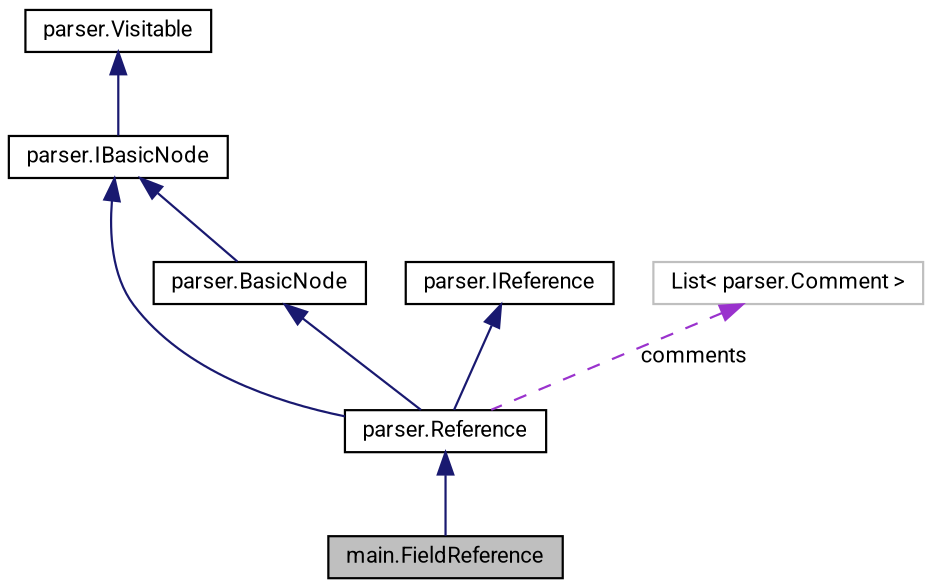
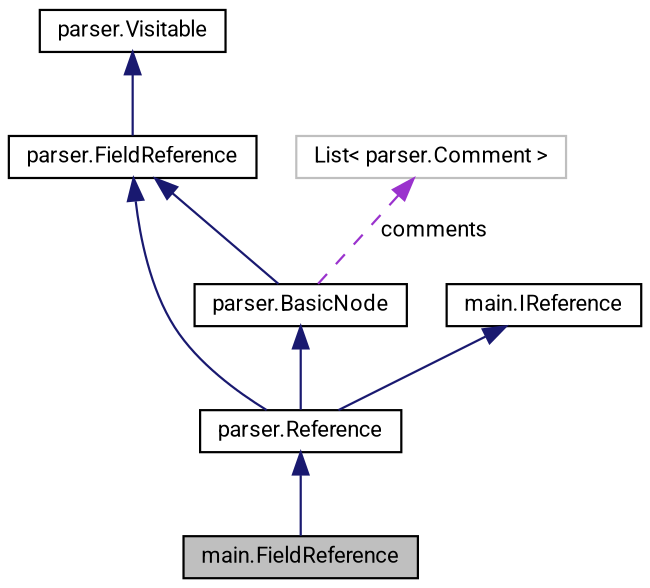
(118, 157) -> (133, 157)
(510, 283) -> (544, 305)
(607, 361) -> (358, 240)
